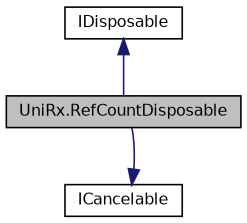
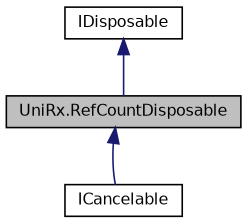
(134, 148) -> (113, 164)
